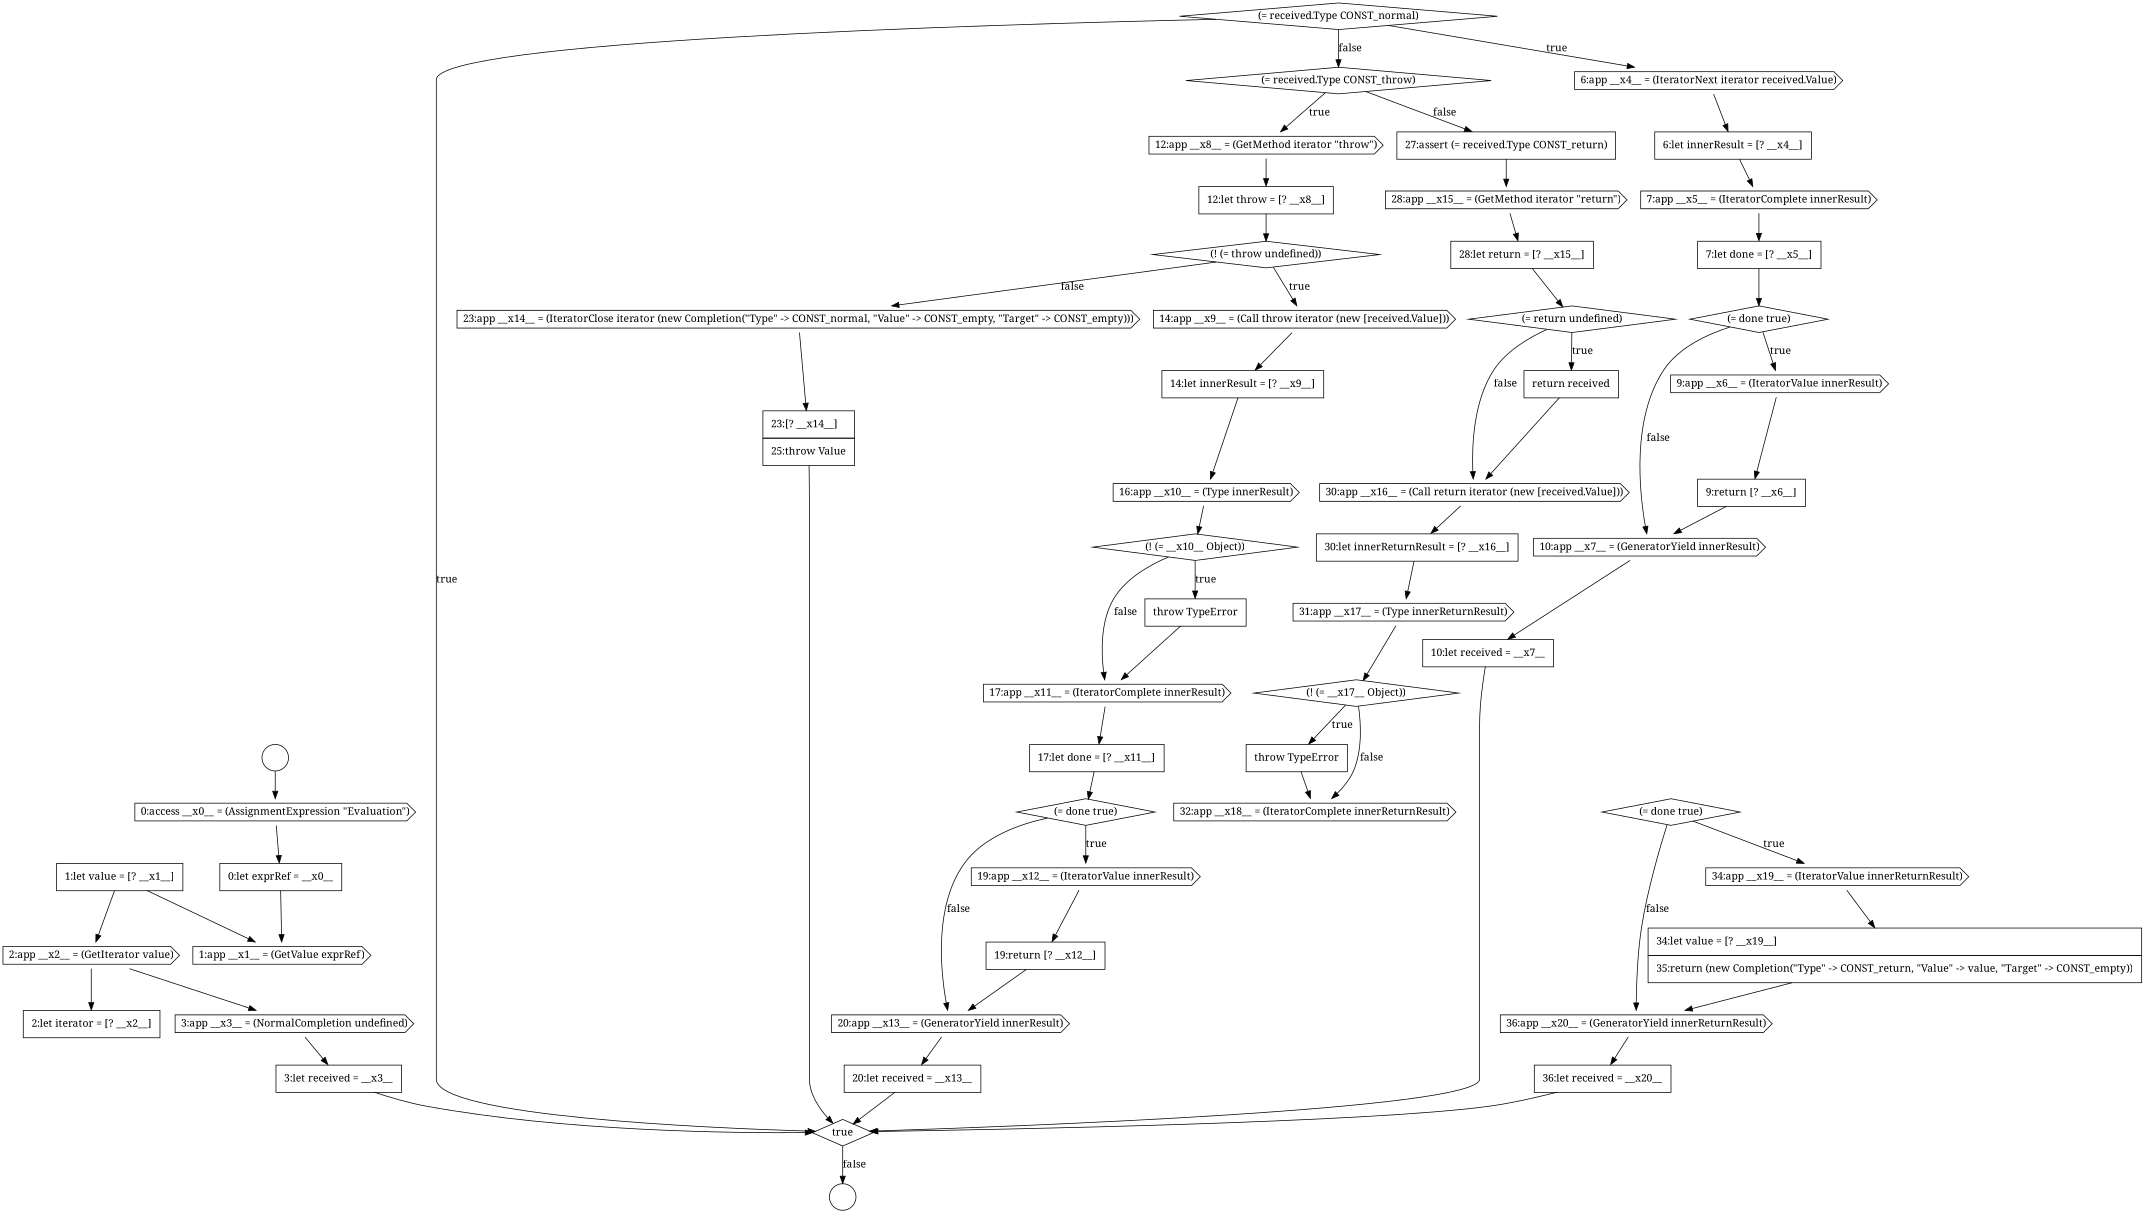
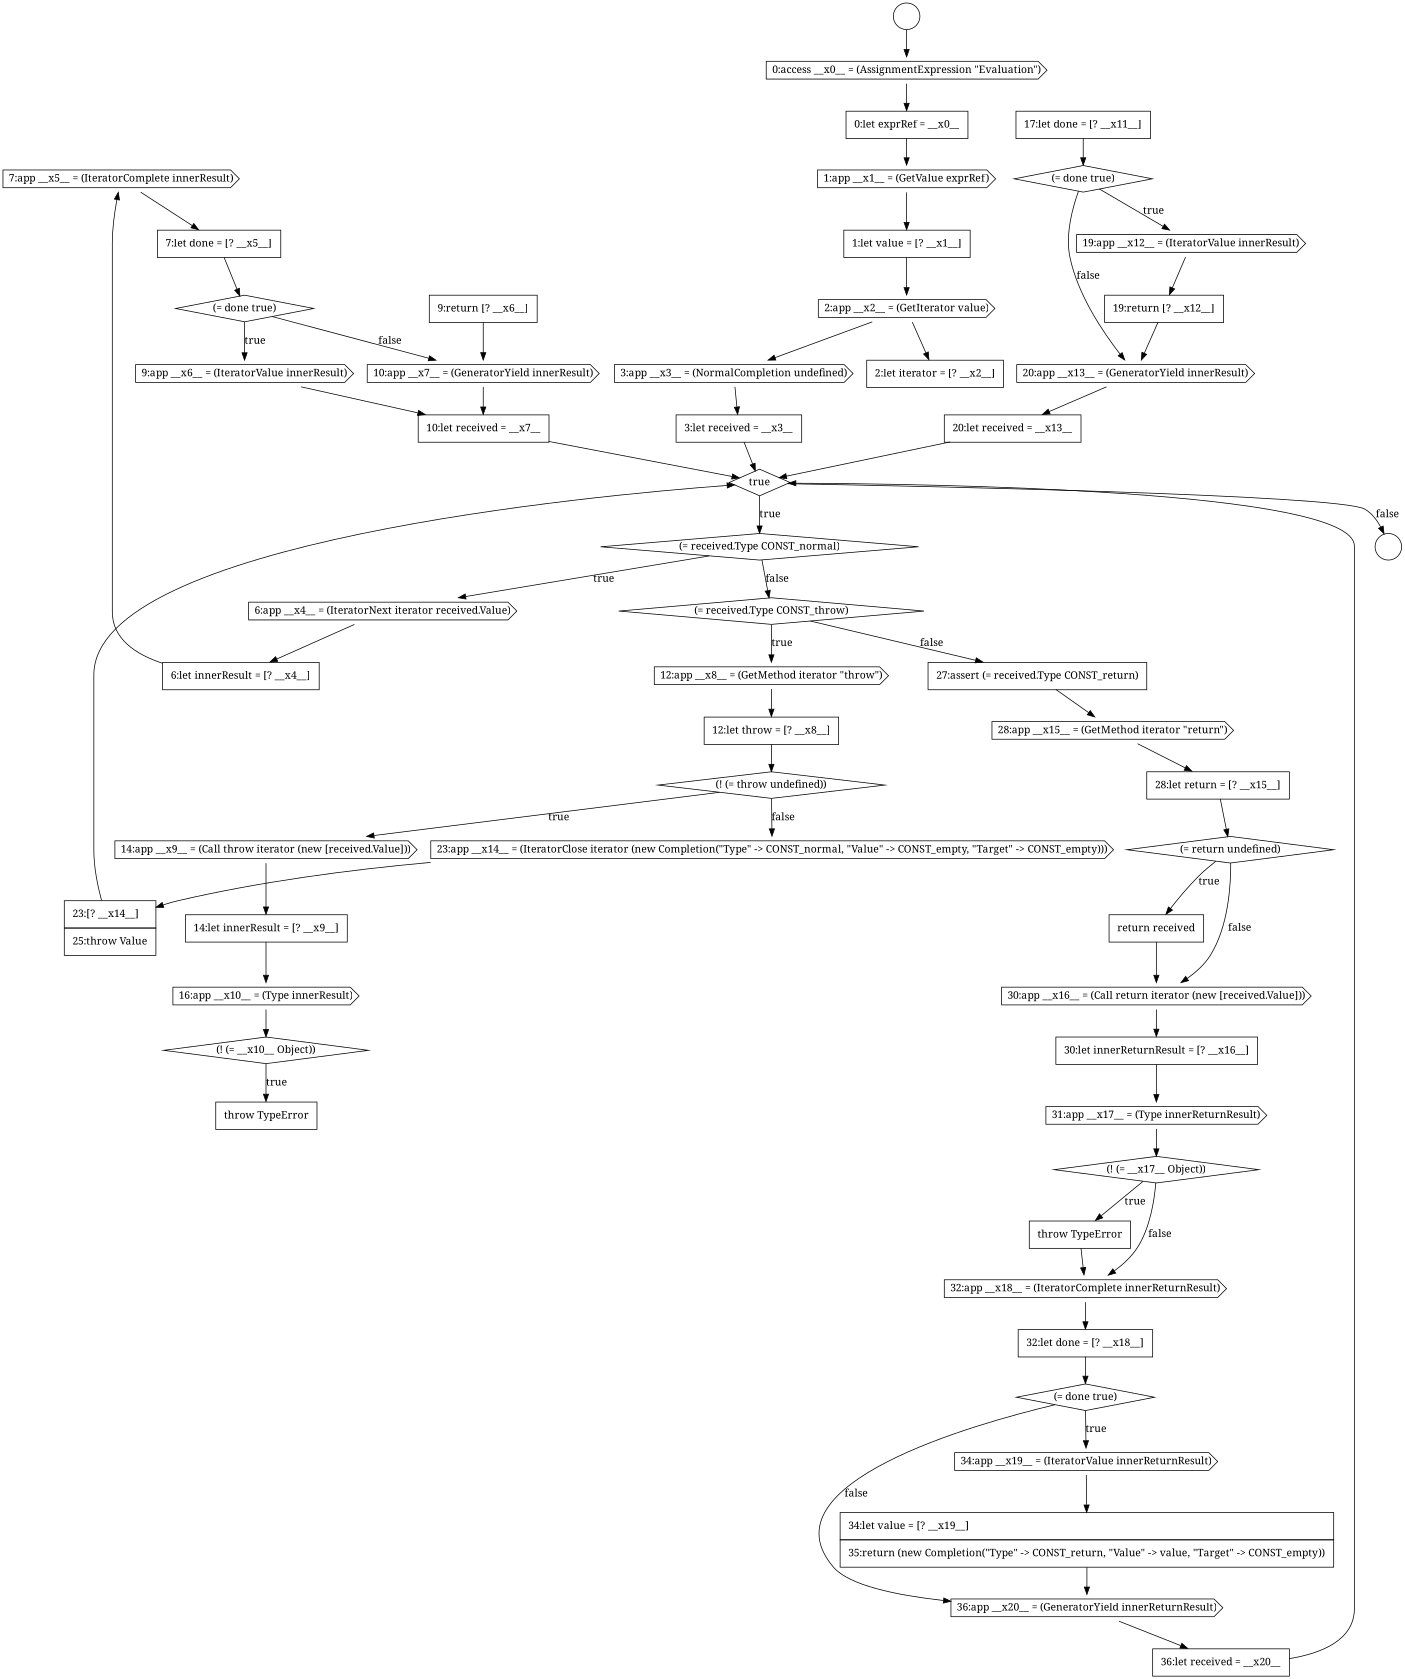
(436, 377) -> (760, 511)
(1767, 434) -> (359, 400)
(1107, 693) -> none
(198, 915) -> (907, 207)
none -> (1085, 1343)
